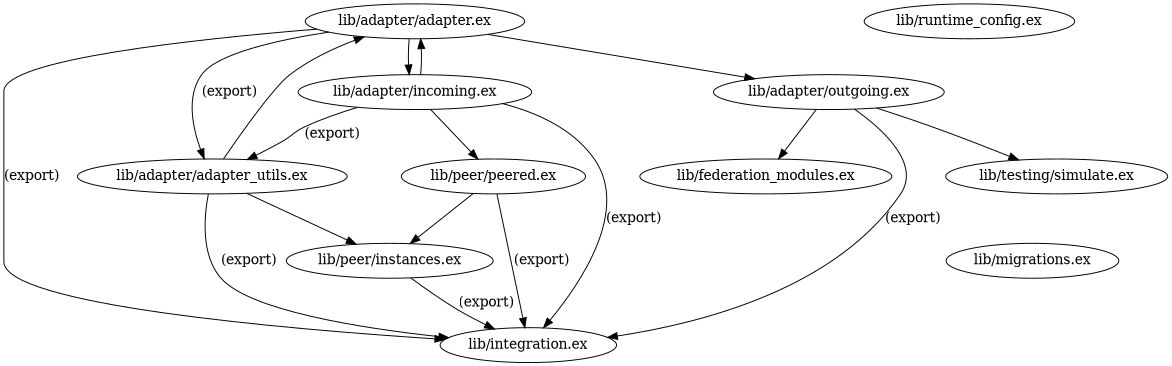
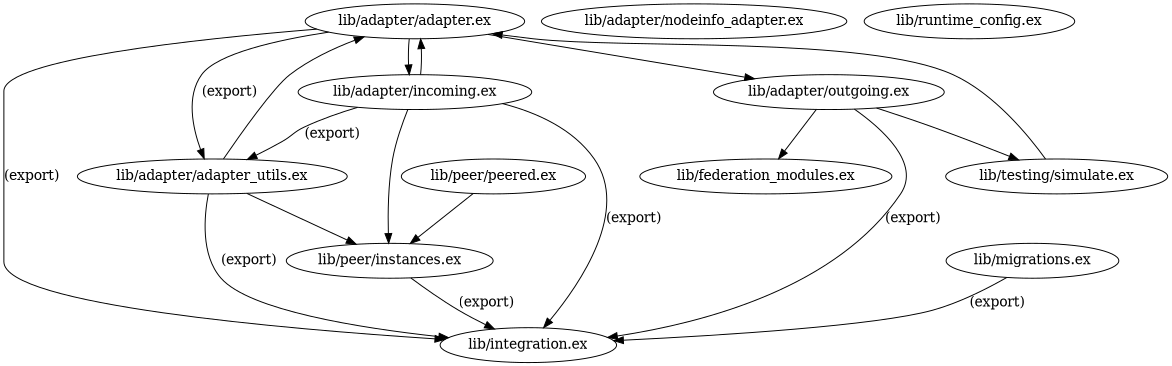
none -> (694, 21)
none -> (792, 48)
(451, 131) -> (391, 170)
(510, 256) -> (819, 327)
